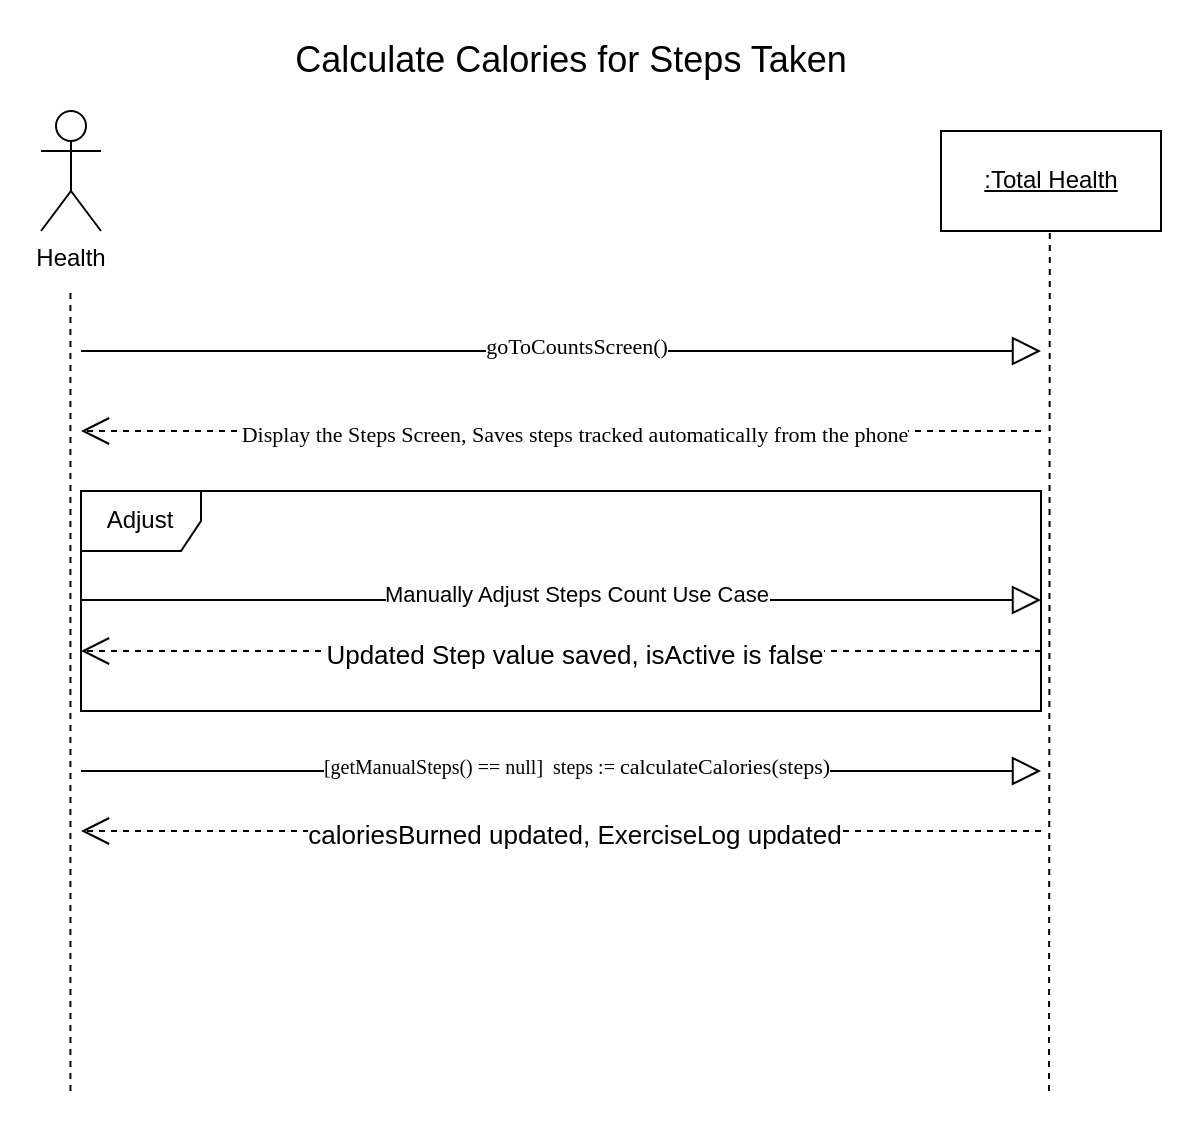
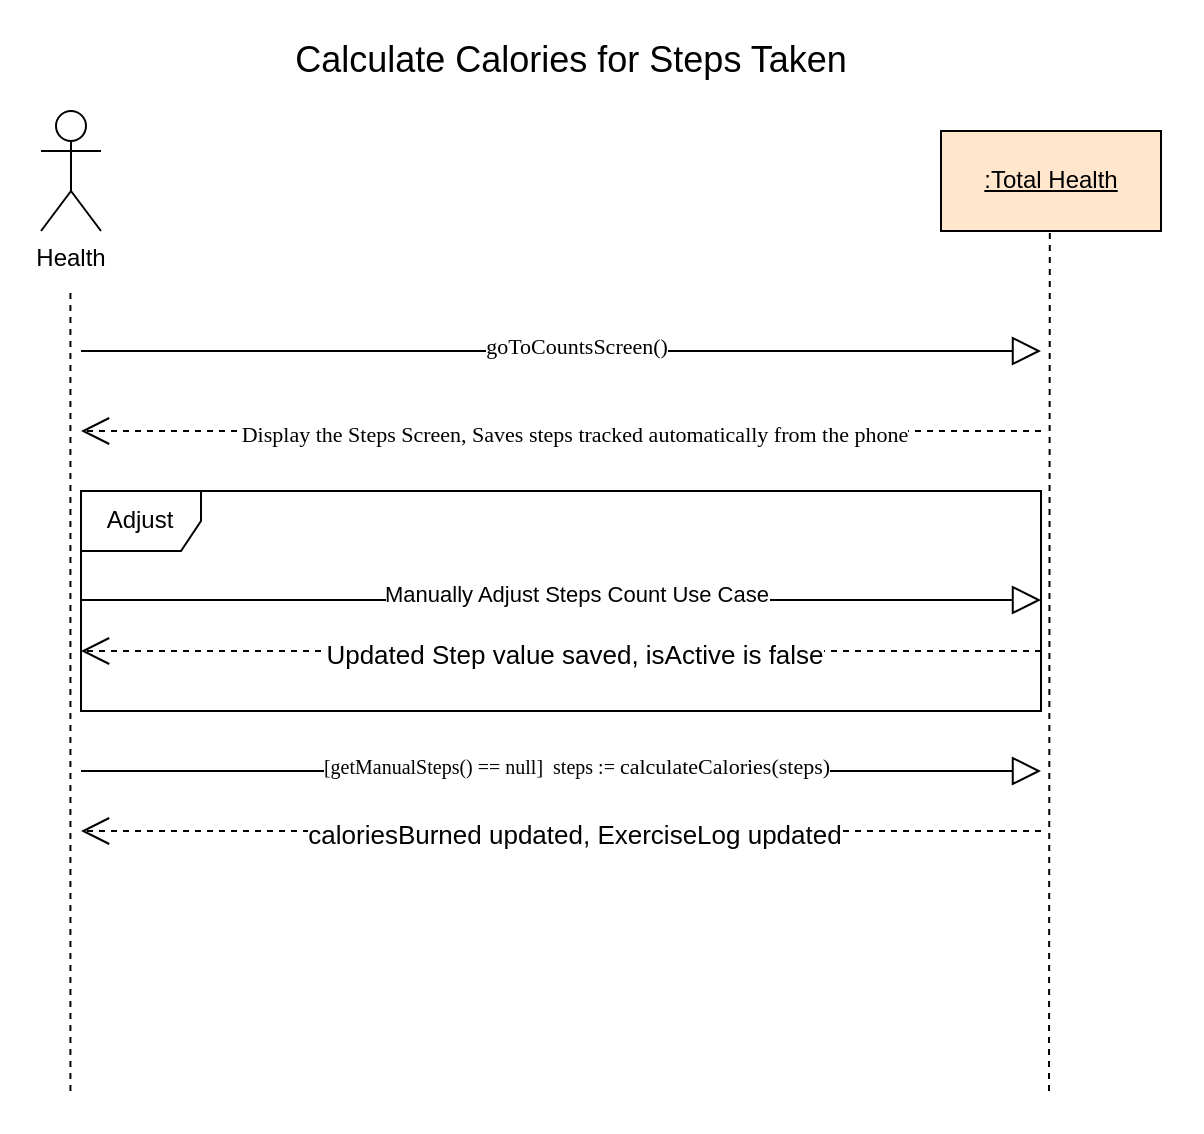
(1051, 181) -> (1051, 181)
